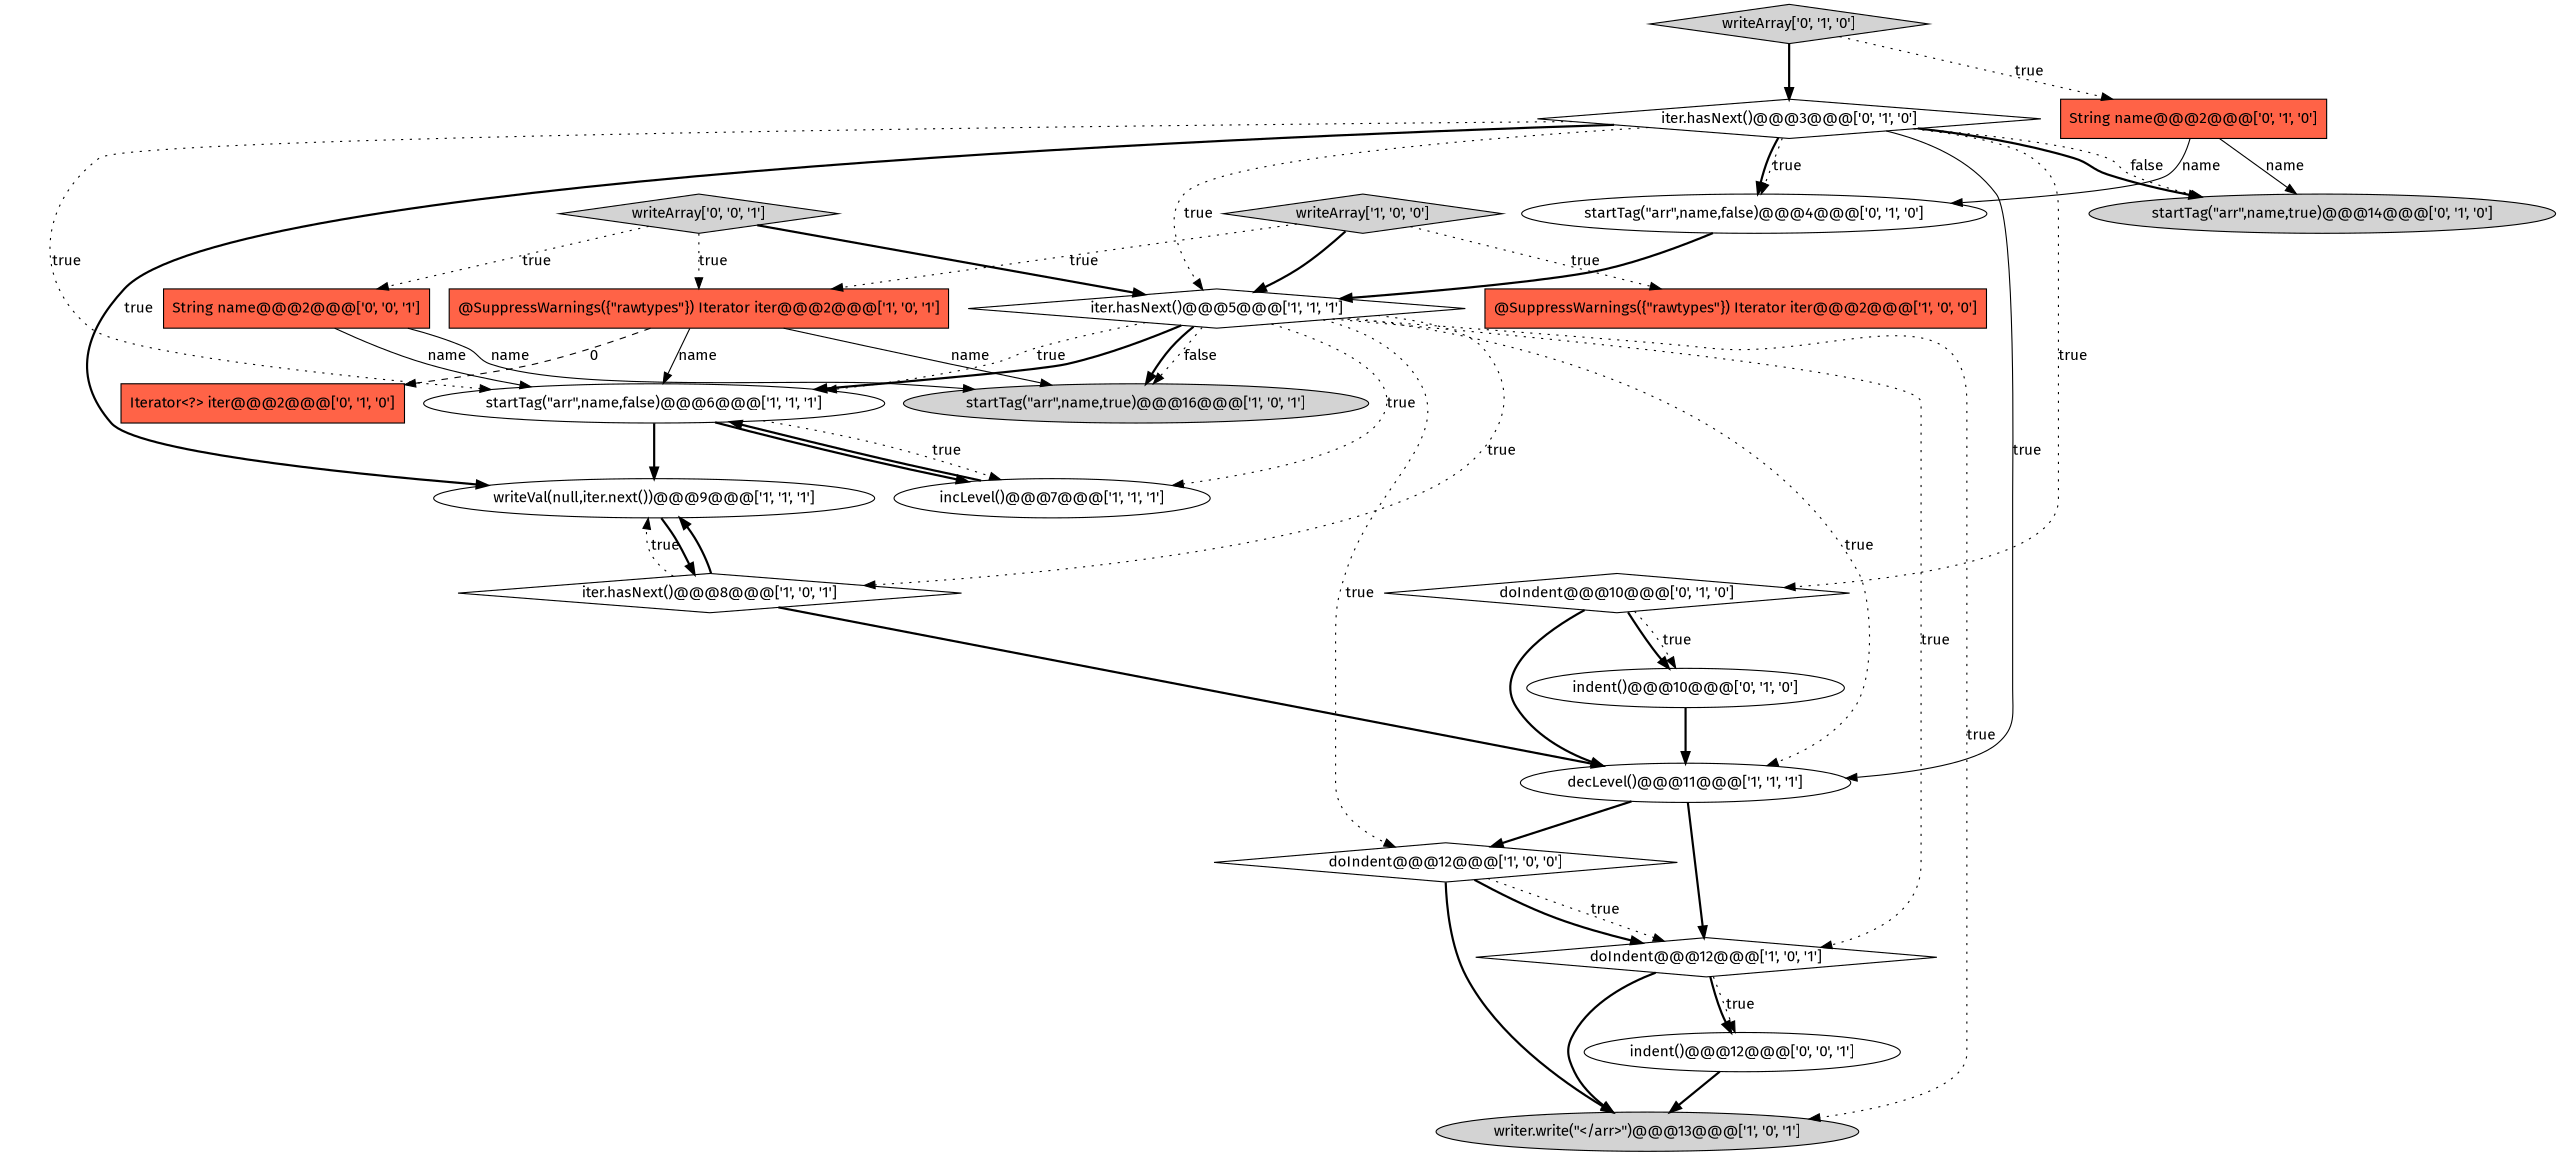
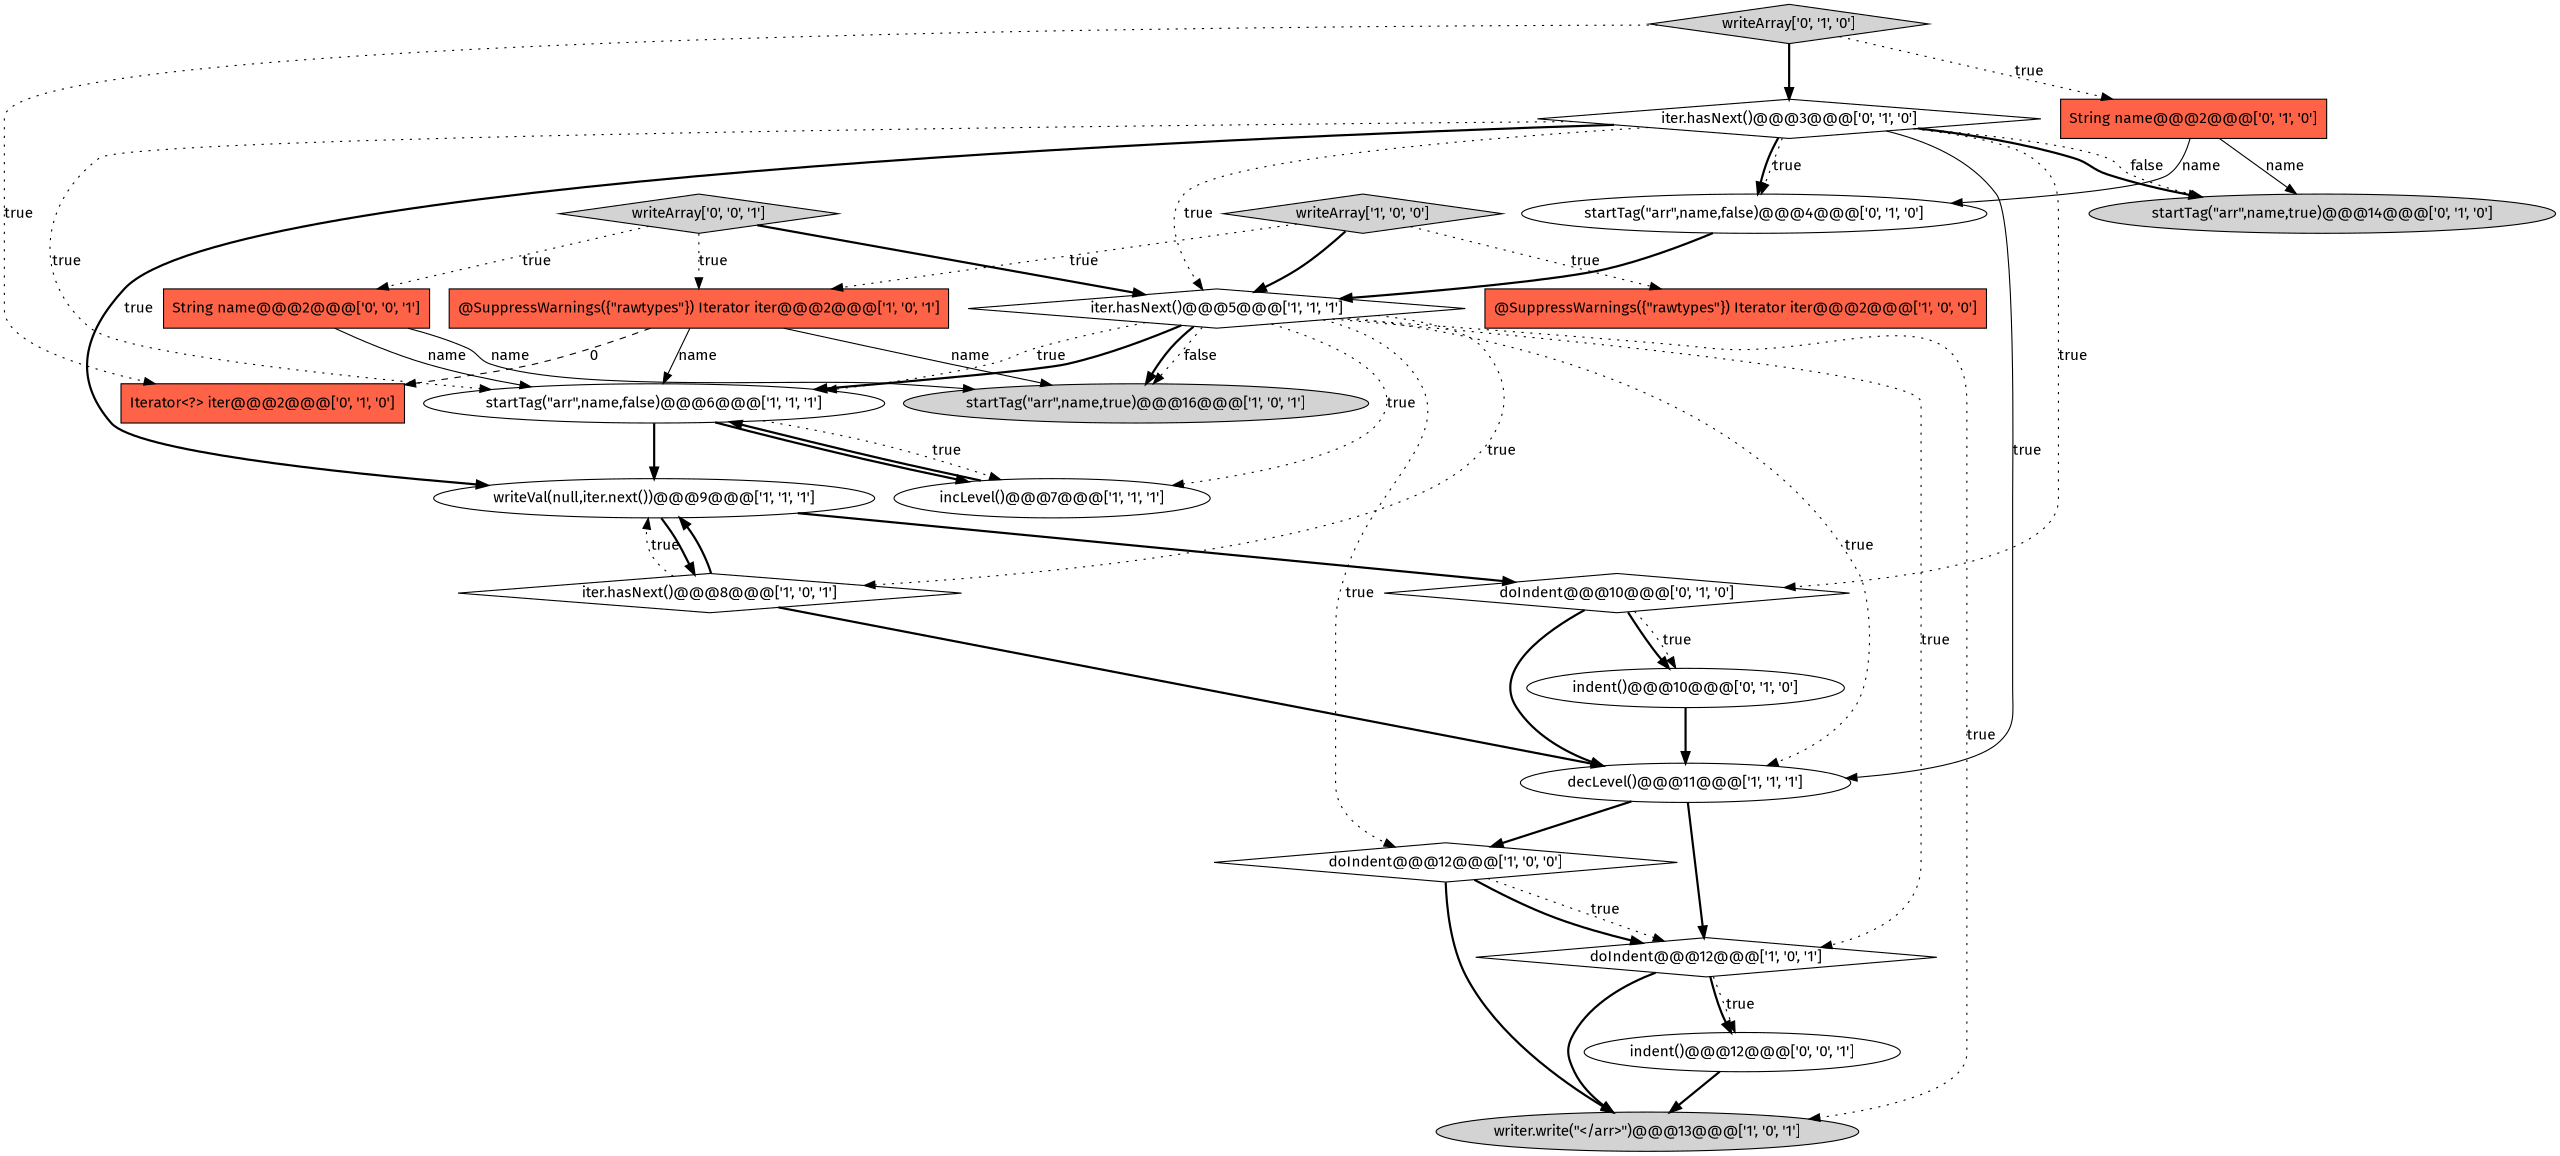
none -> (649, 42)
none -> (1150, 547)
